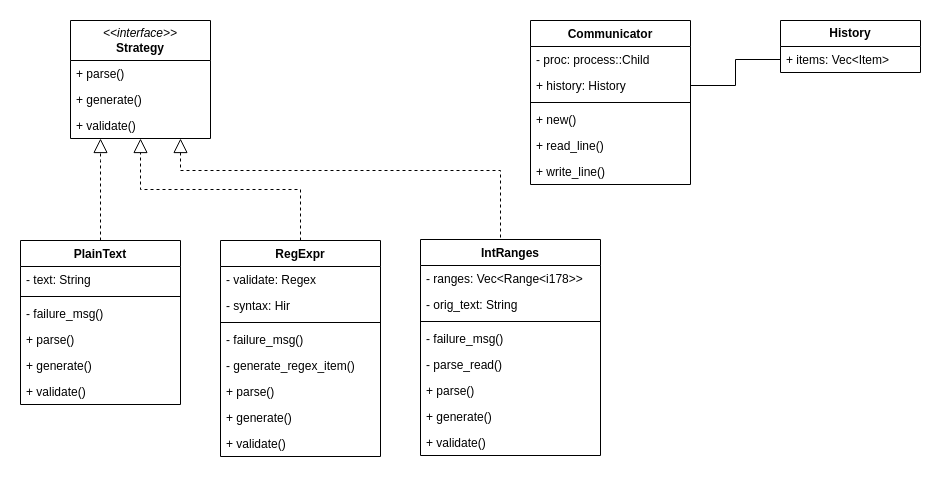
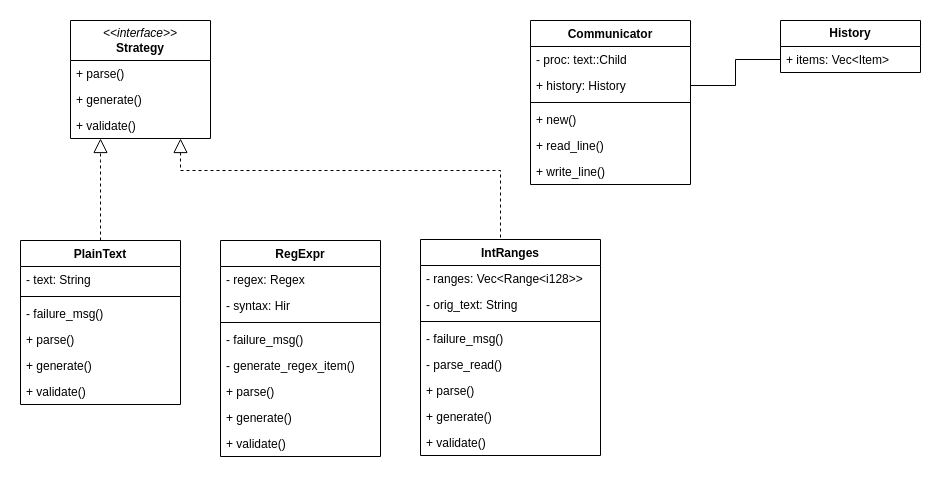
(600, 61) -> (589, 61)
(229, 190) -> none
(508, 280) -> (508, 280)
(276, 281) -> (269, 281)
